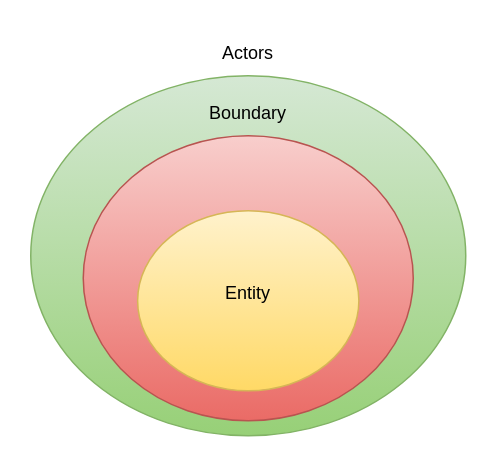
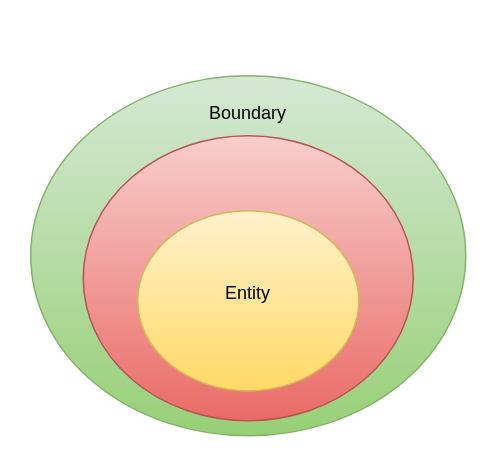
(248, 53) -> none
